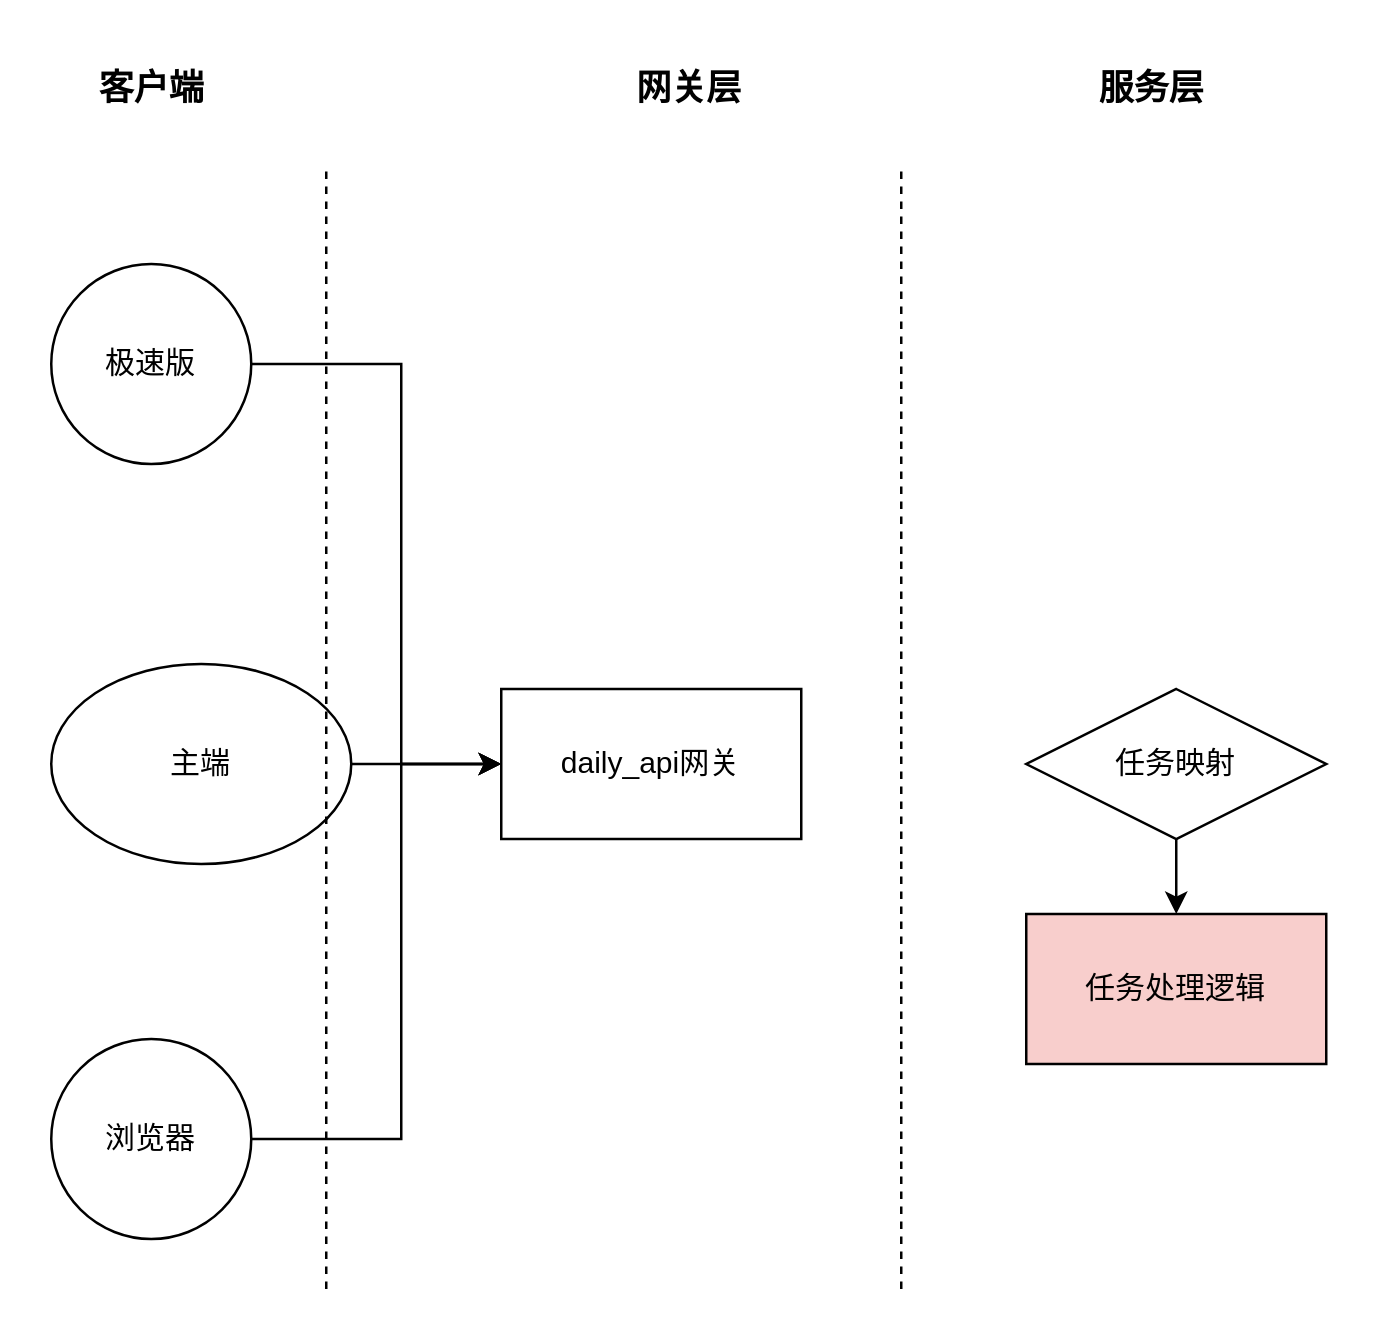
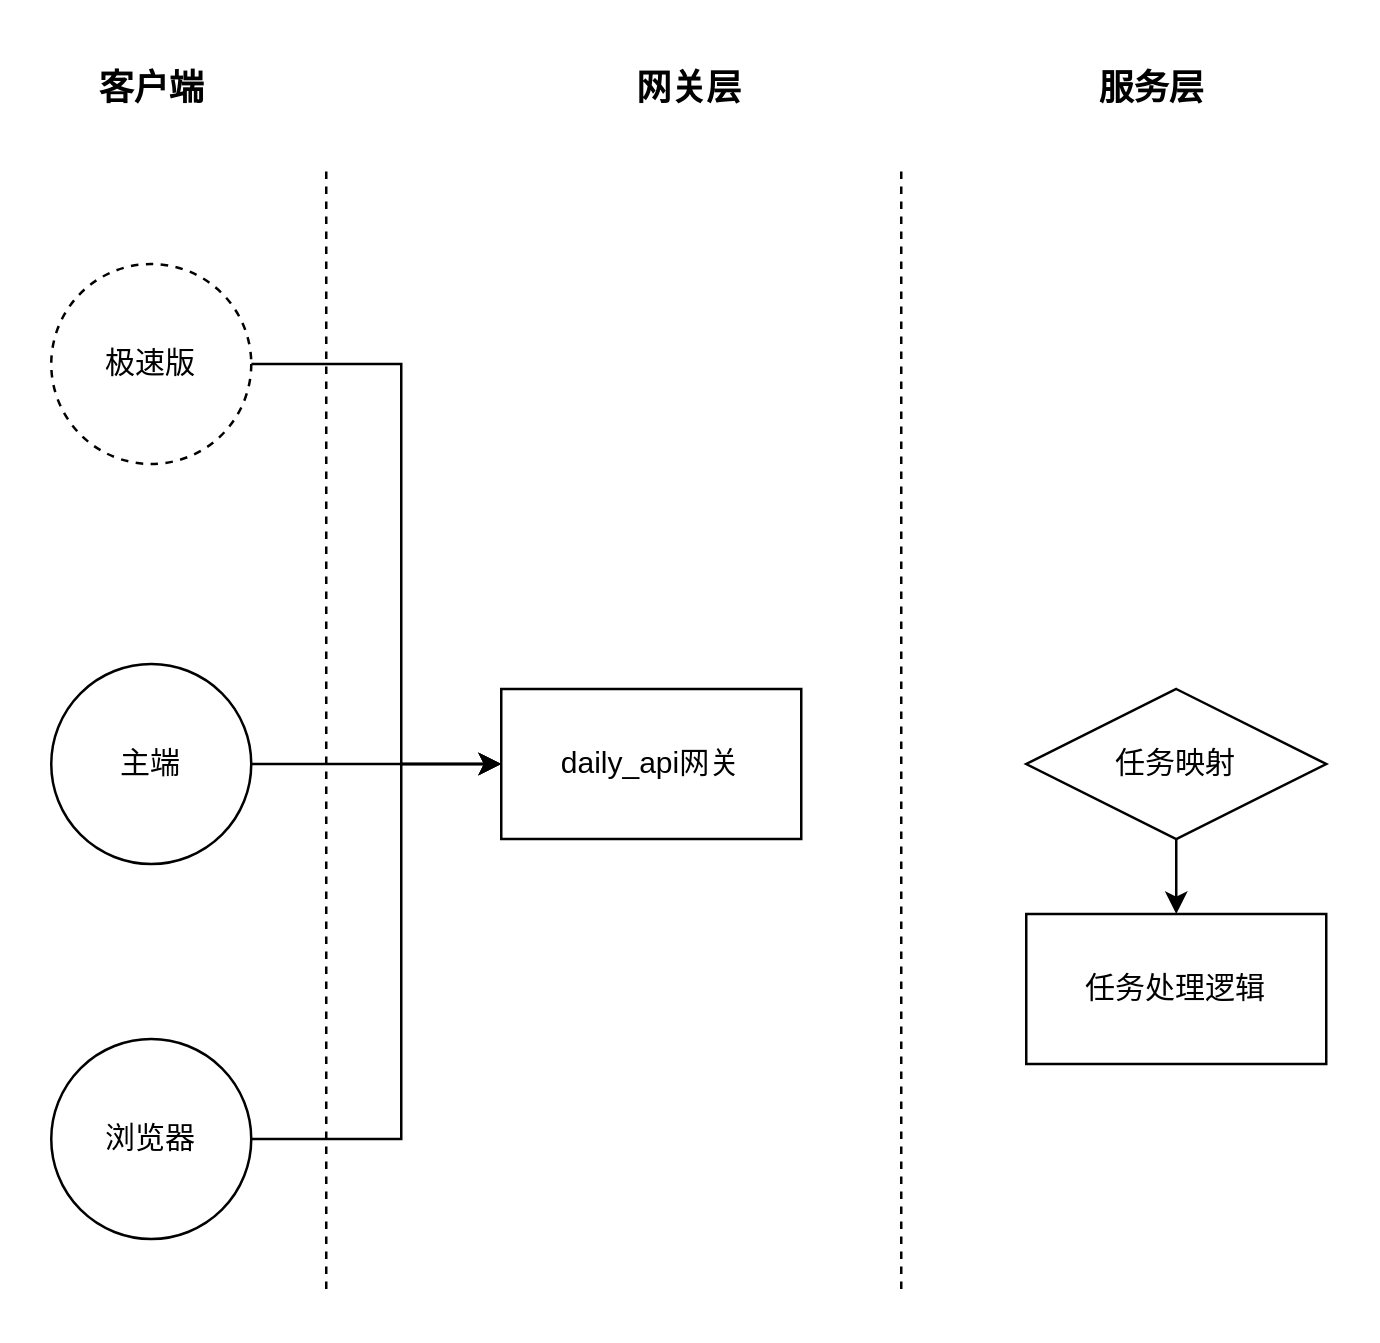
(151, 364) -> (151, 364)
(201, 764) -> (151, 764)
(1176, 989) -> (1176, 989)
